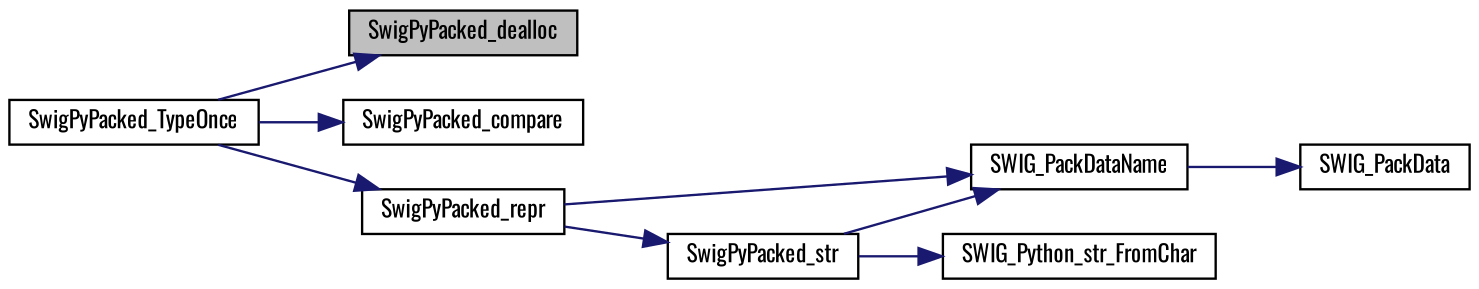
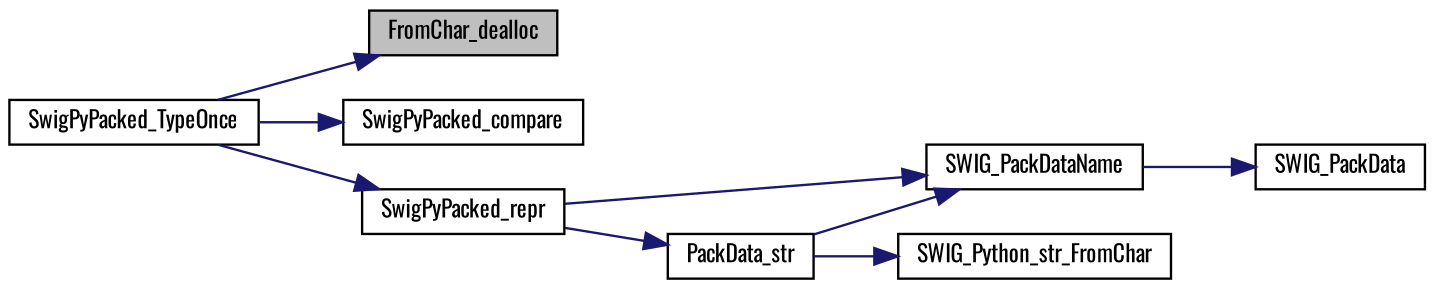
(463, 33) -> (463, 33)
(763, 256) -> (741, 256)
